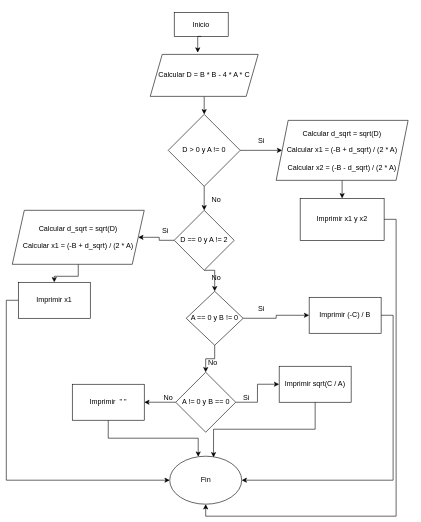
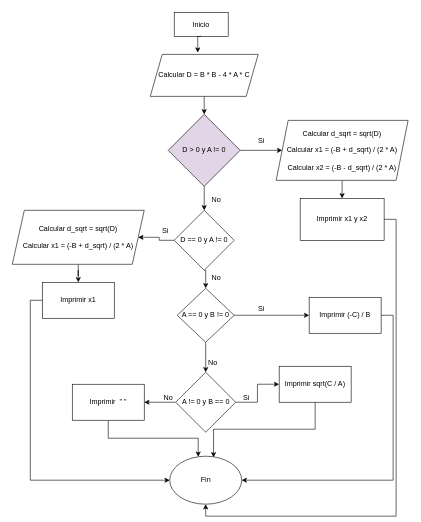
(204, 150) -> (204, 150)
(204, 240) -> (204, 240)
(54, 300) -> (78, 300)
(215, 318) -> (206, 315)
